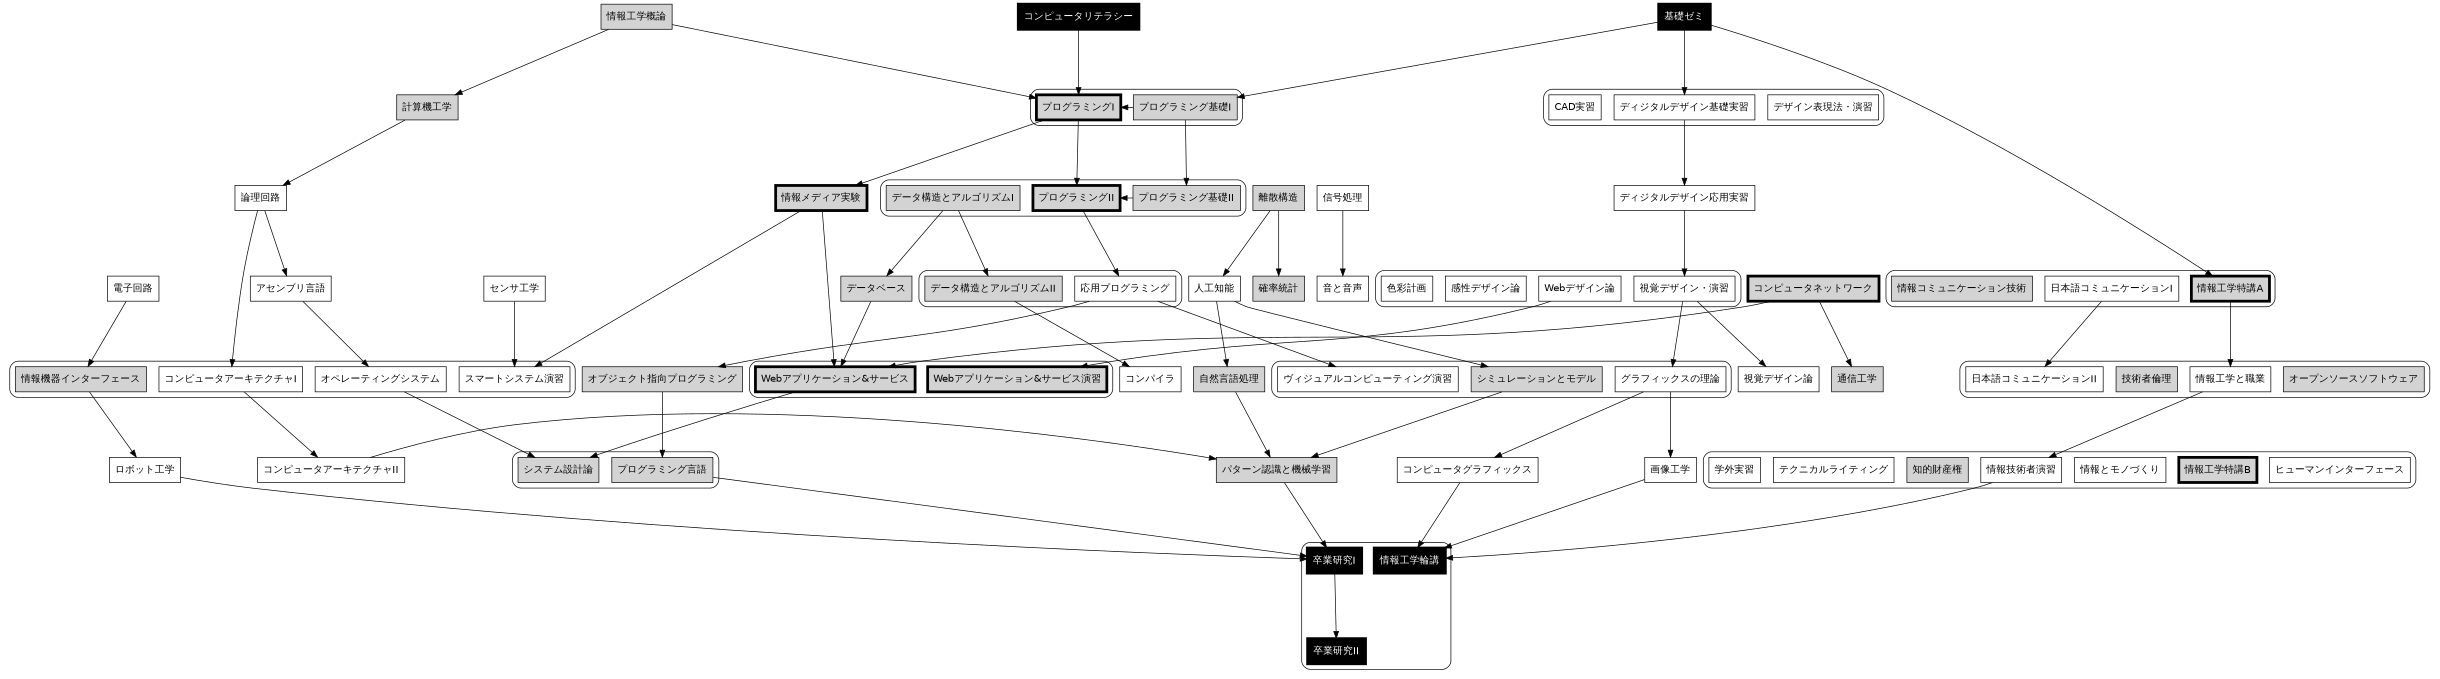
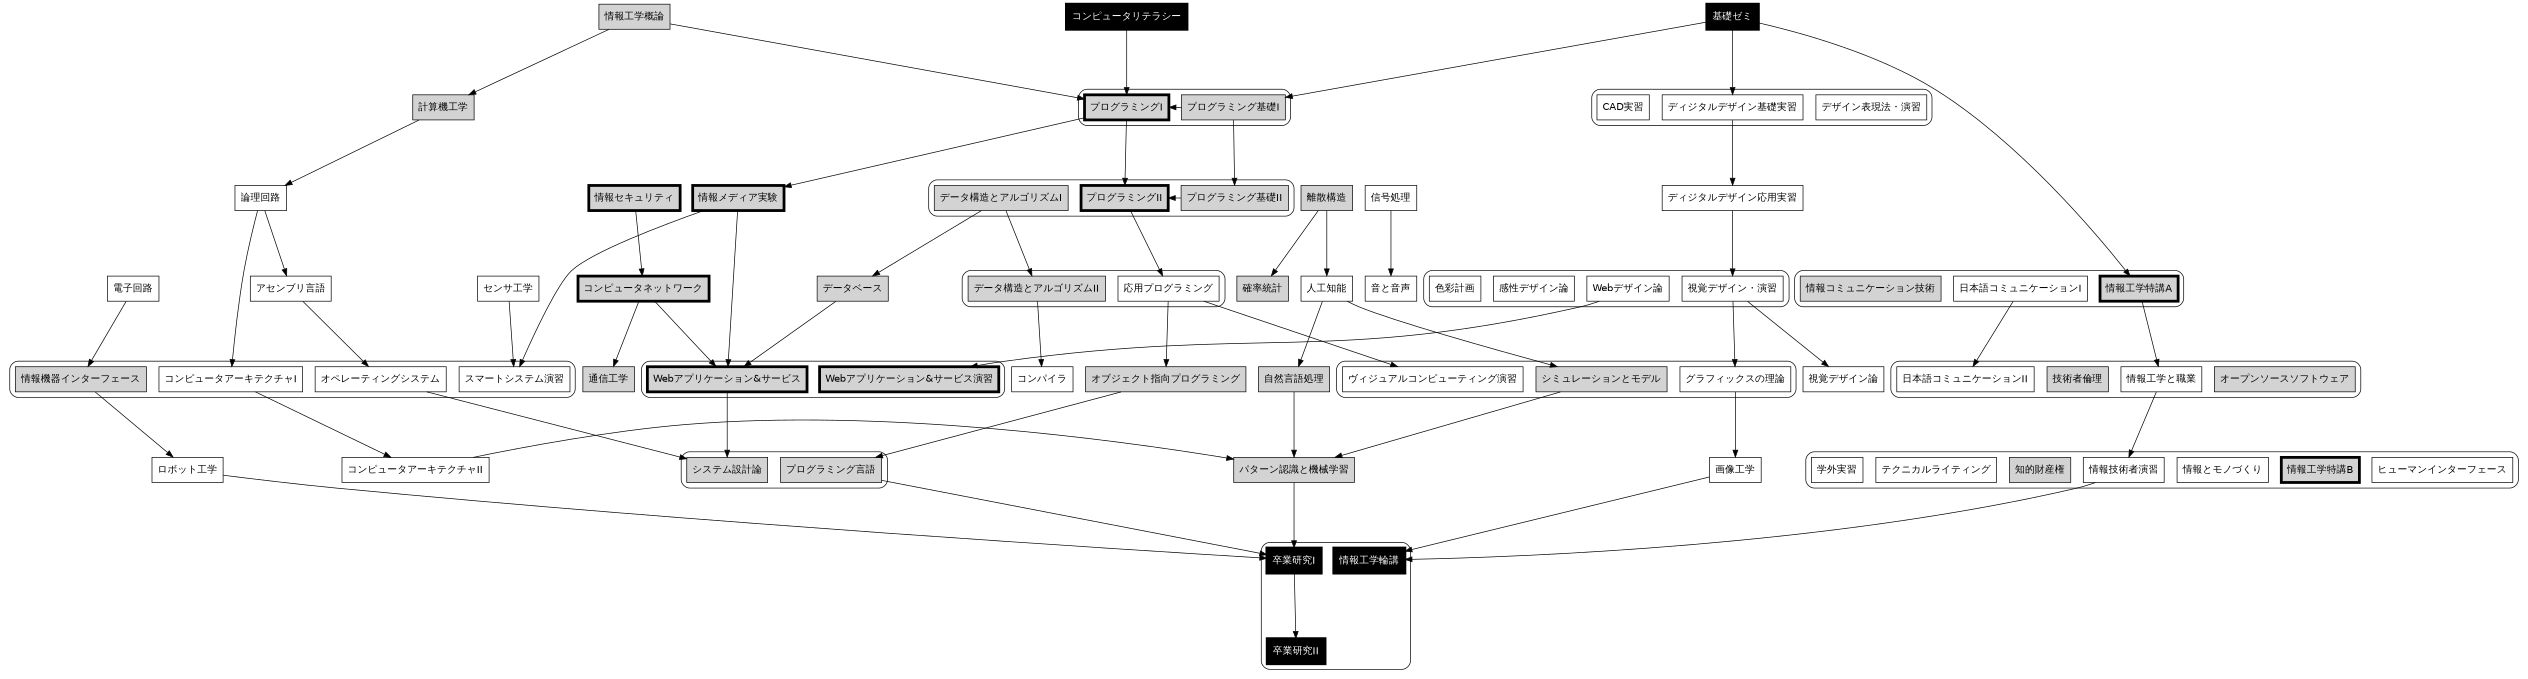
none -> (634, 198)
(1468, 470) -> none
